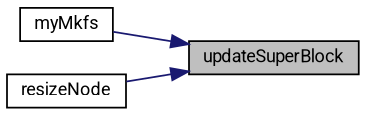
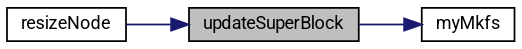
(142, 37) -> (382, 24)
